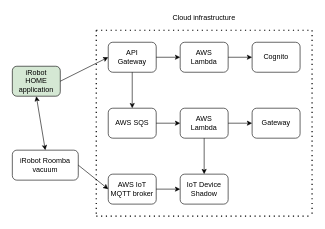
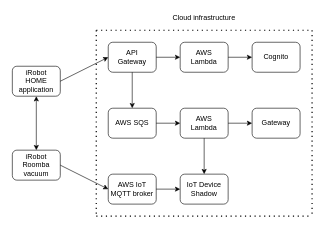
(36, 81) -> (36, 81)
(45, 165) -> (36, 165)
